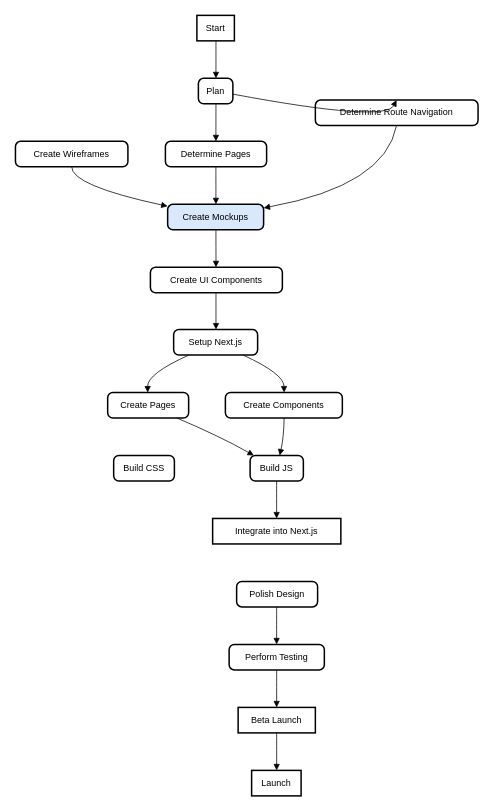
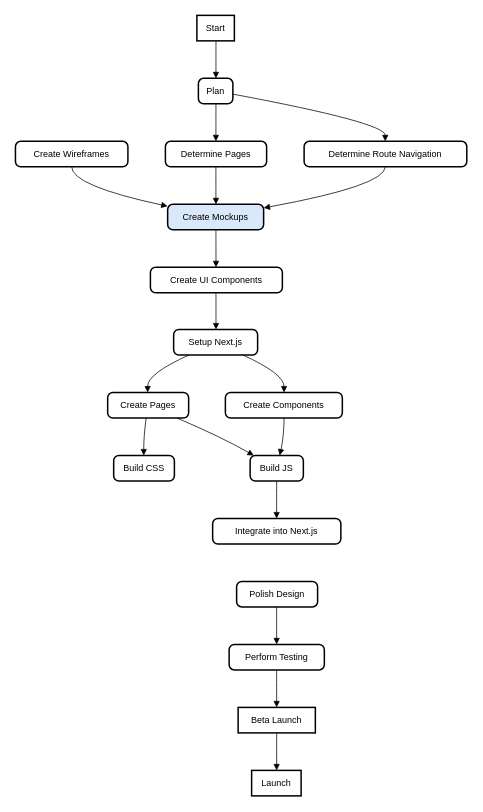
(397, 113) -> (386, 154)
none -> (144, 433)
(277, 531) -> (277, 531)
